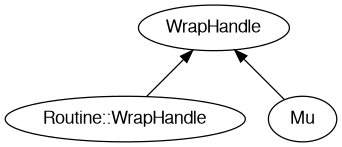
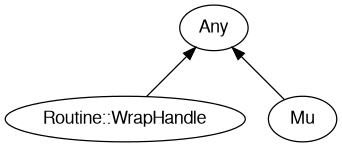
(214, 28) -> (214, 28)
